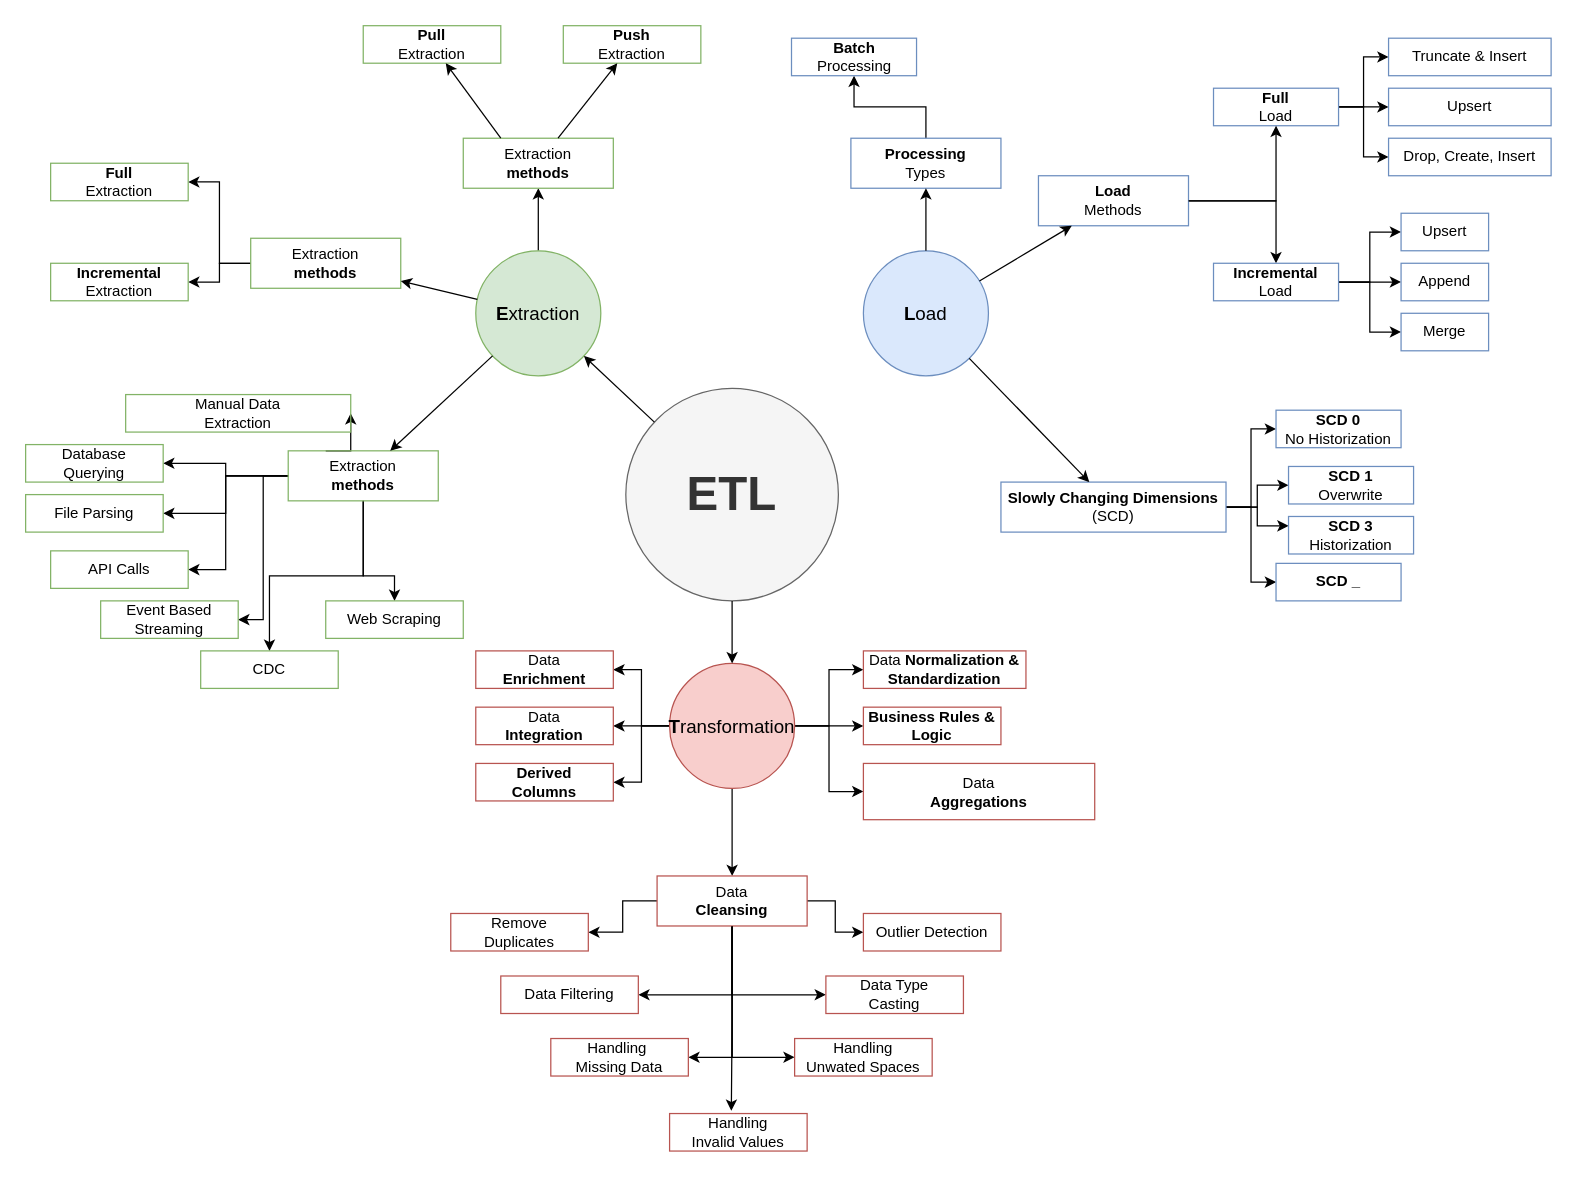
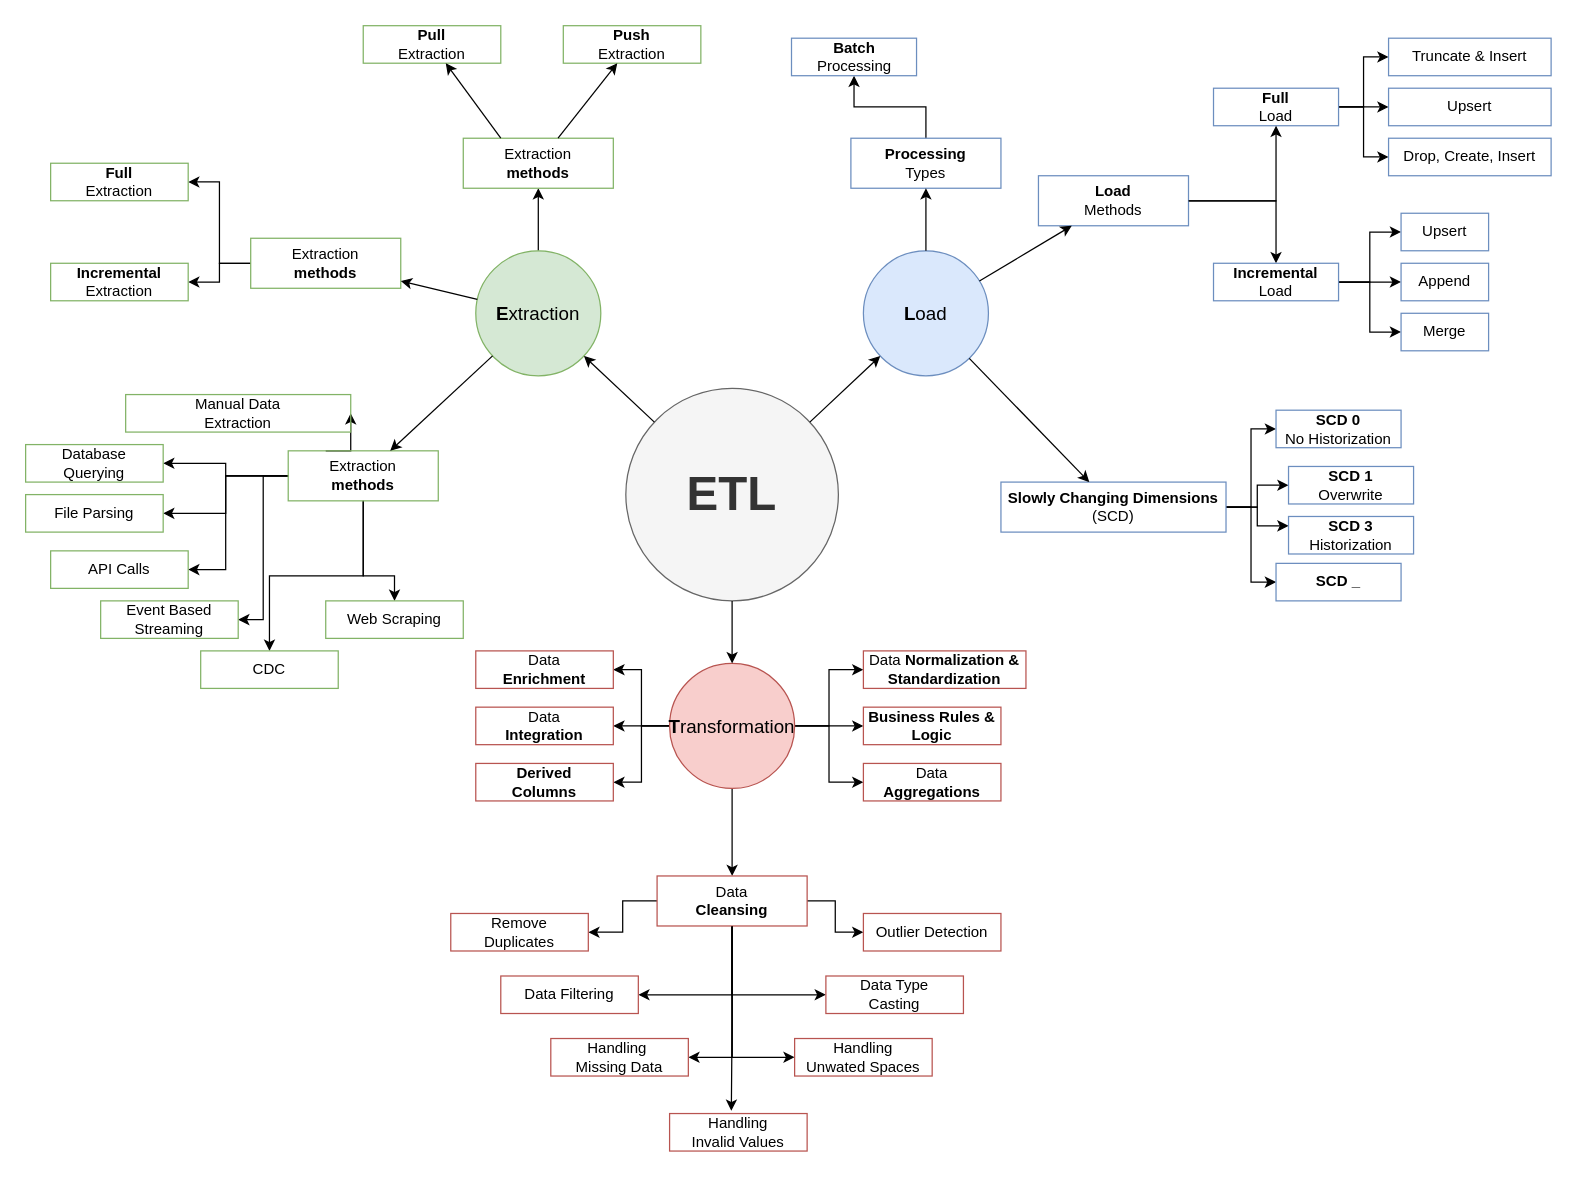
none -> (842, 392)
(979, 791) -> (932, 782)
